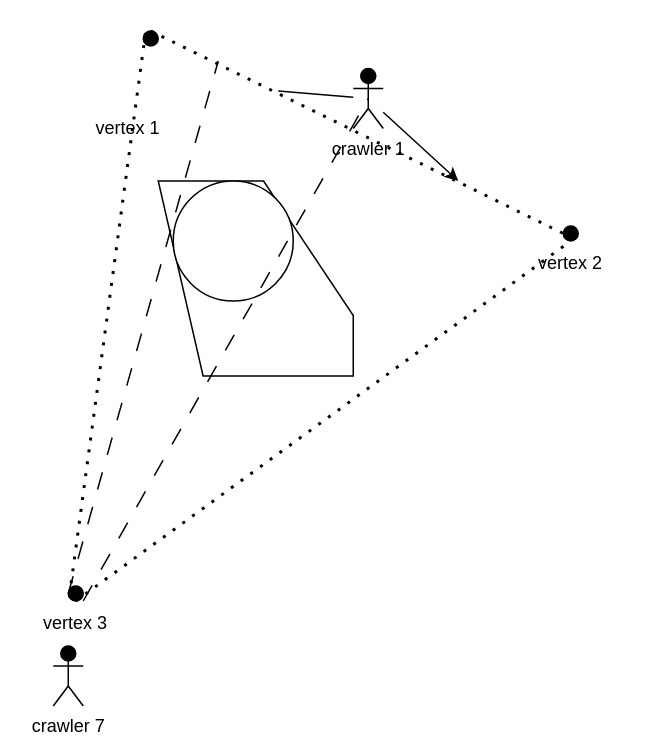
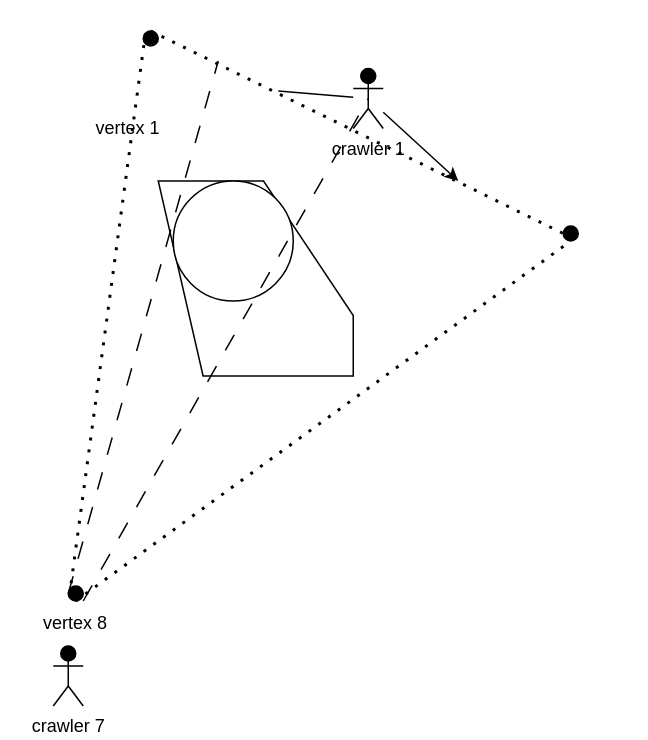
(571, 263) -> none
(76, 623) -> (76, 623)
